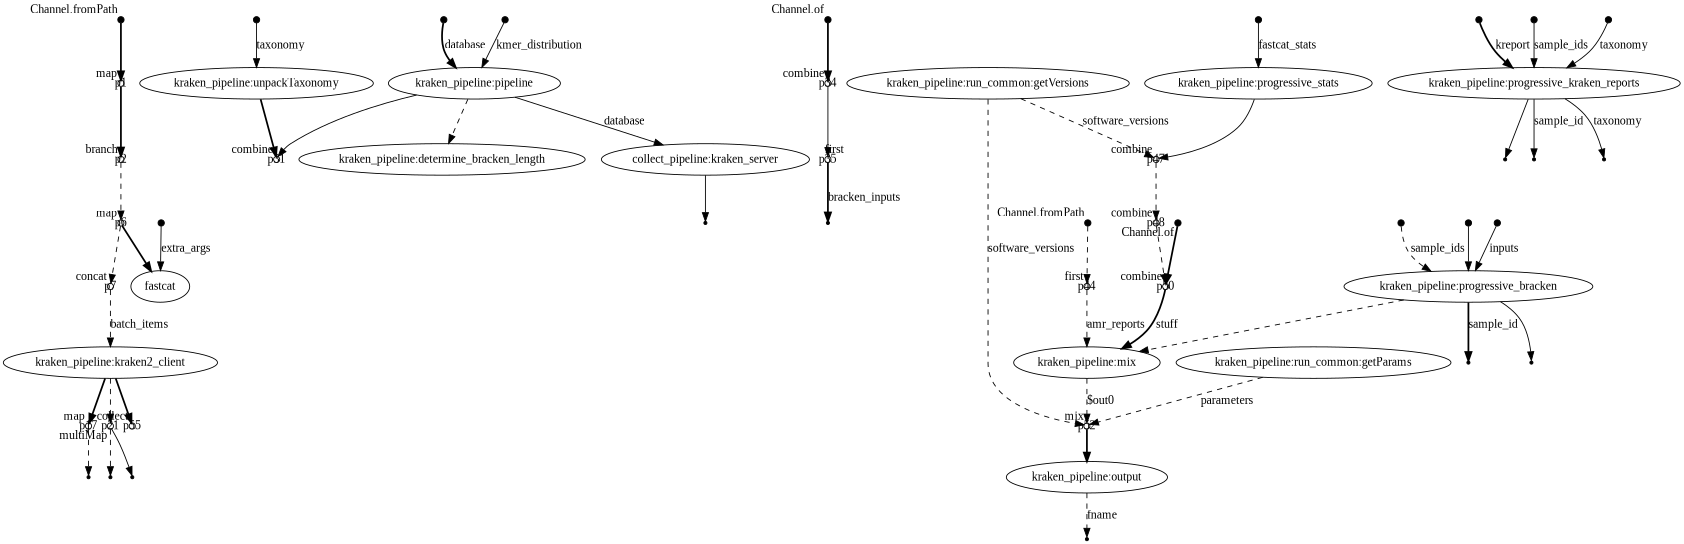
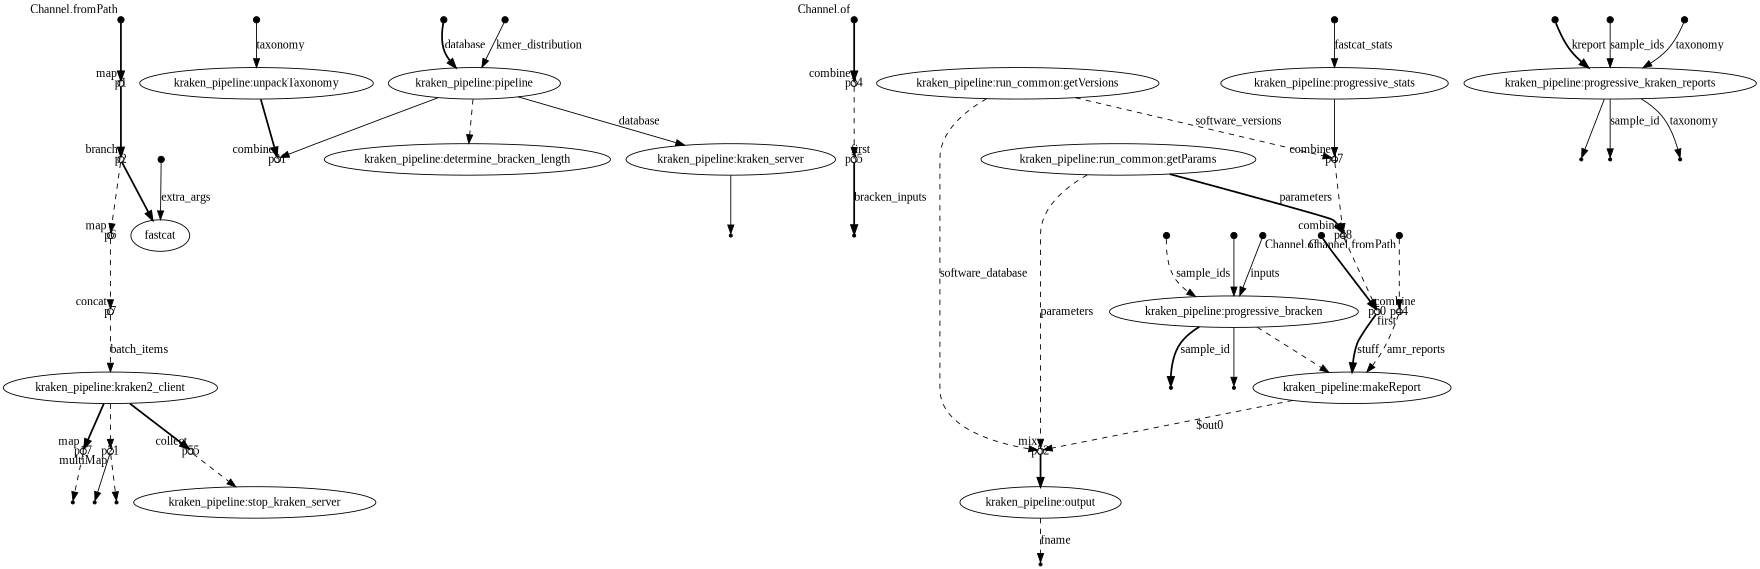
(828, 117) -> (854, 117)
(705, 159) -> (731, 159)
none -> (1255, 197)
(134, 245) -> (135, 187)
(1031, 248) -> (984, 274)
(1087, 363) -> (1352, 388)
none -> (255, 502)
